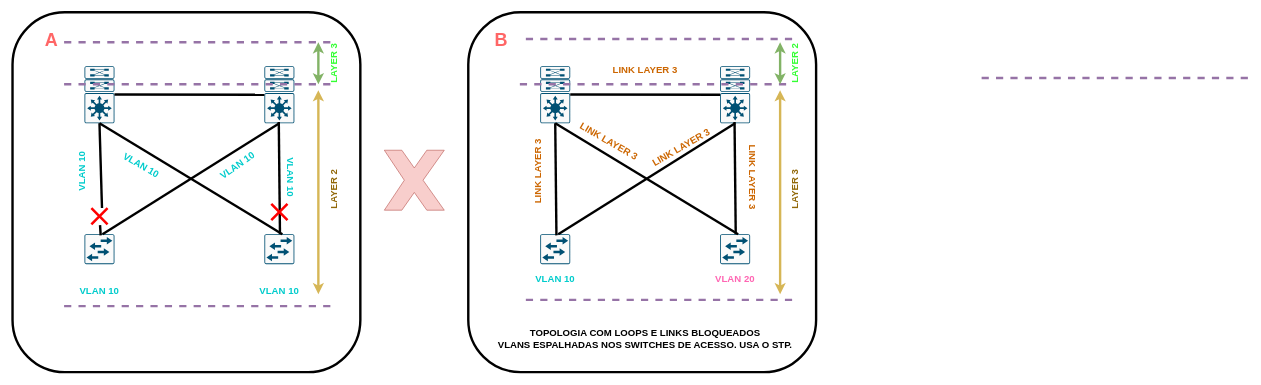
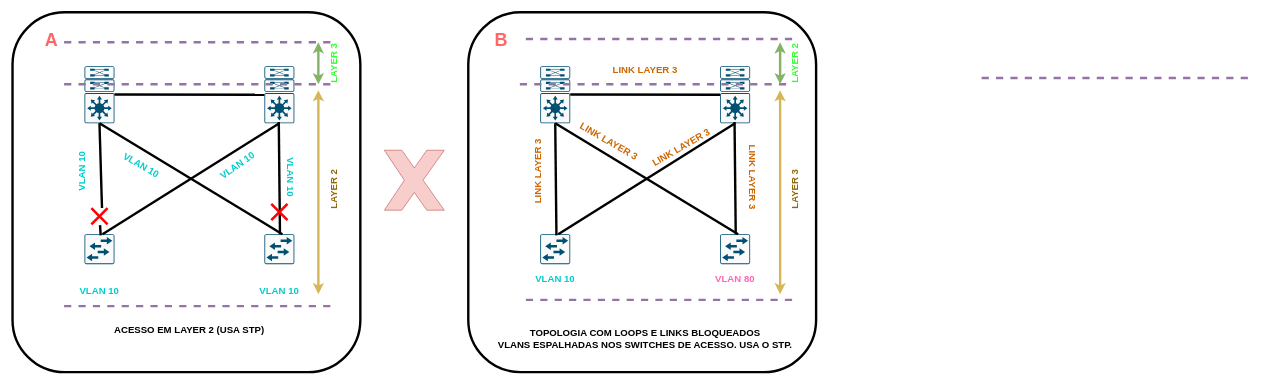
(735, 279) -> (735, 279)
none -> (189, 330)
